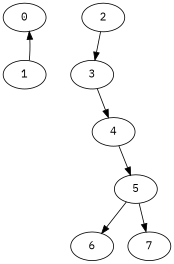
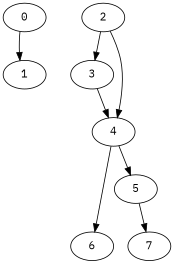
(30, 50) -> (19, 42)
none -> (122, 70)
(116, 215) -> (104, 185)
